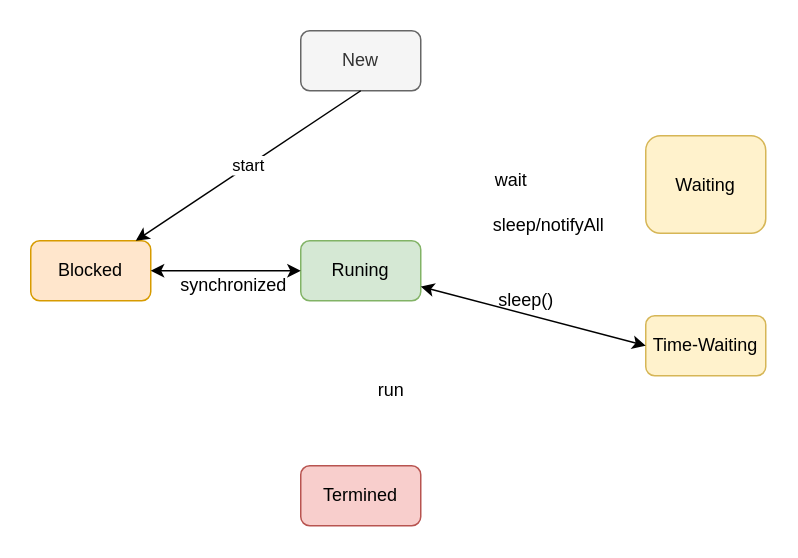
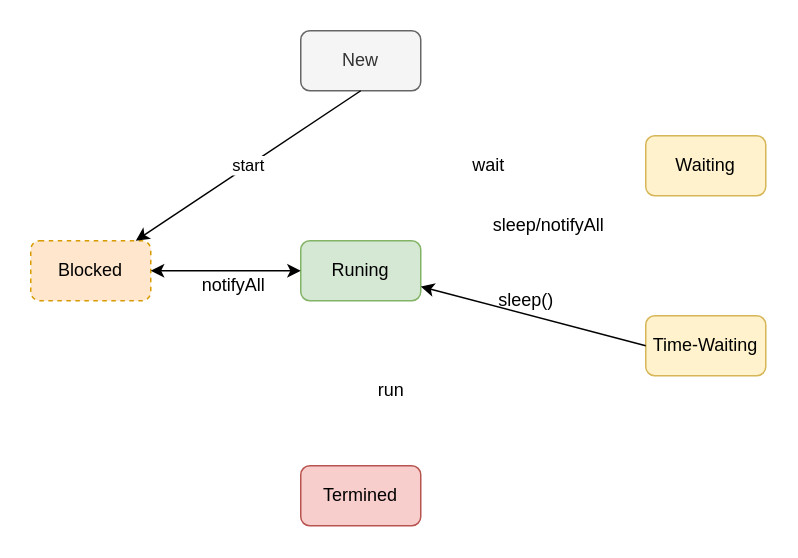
(511, 181) -> (488, 166)
(706, 185) -> (706, 166)
(91, 271) -> (91, 271)
(234, 286) -> (234, 286)
(634, 343) -> (638, 344)
